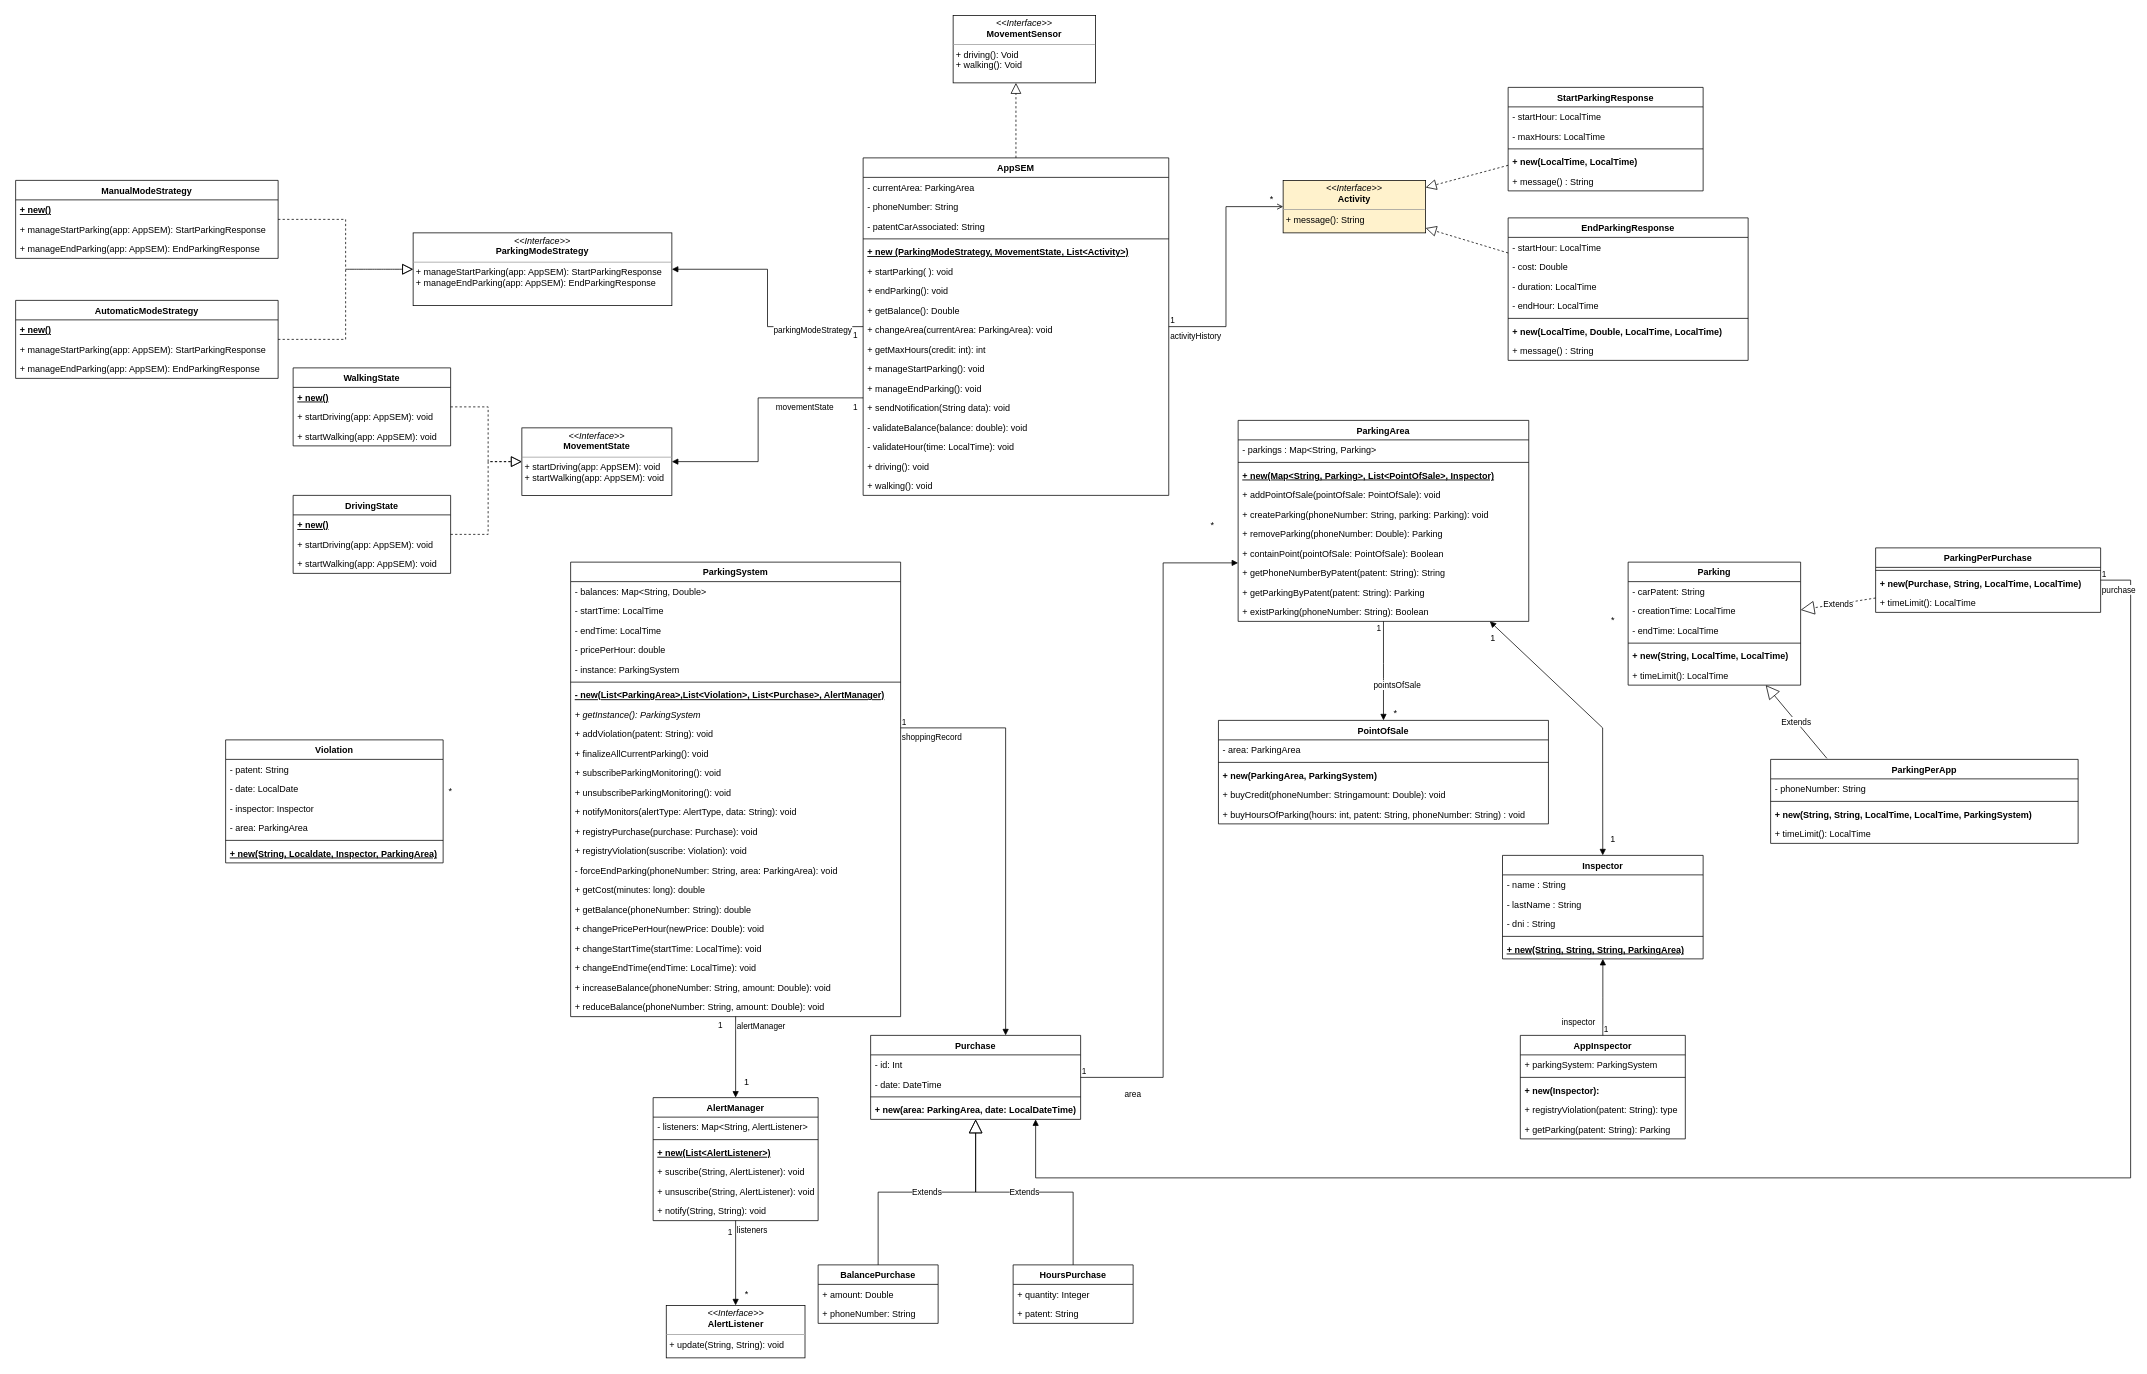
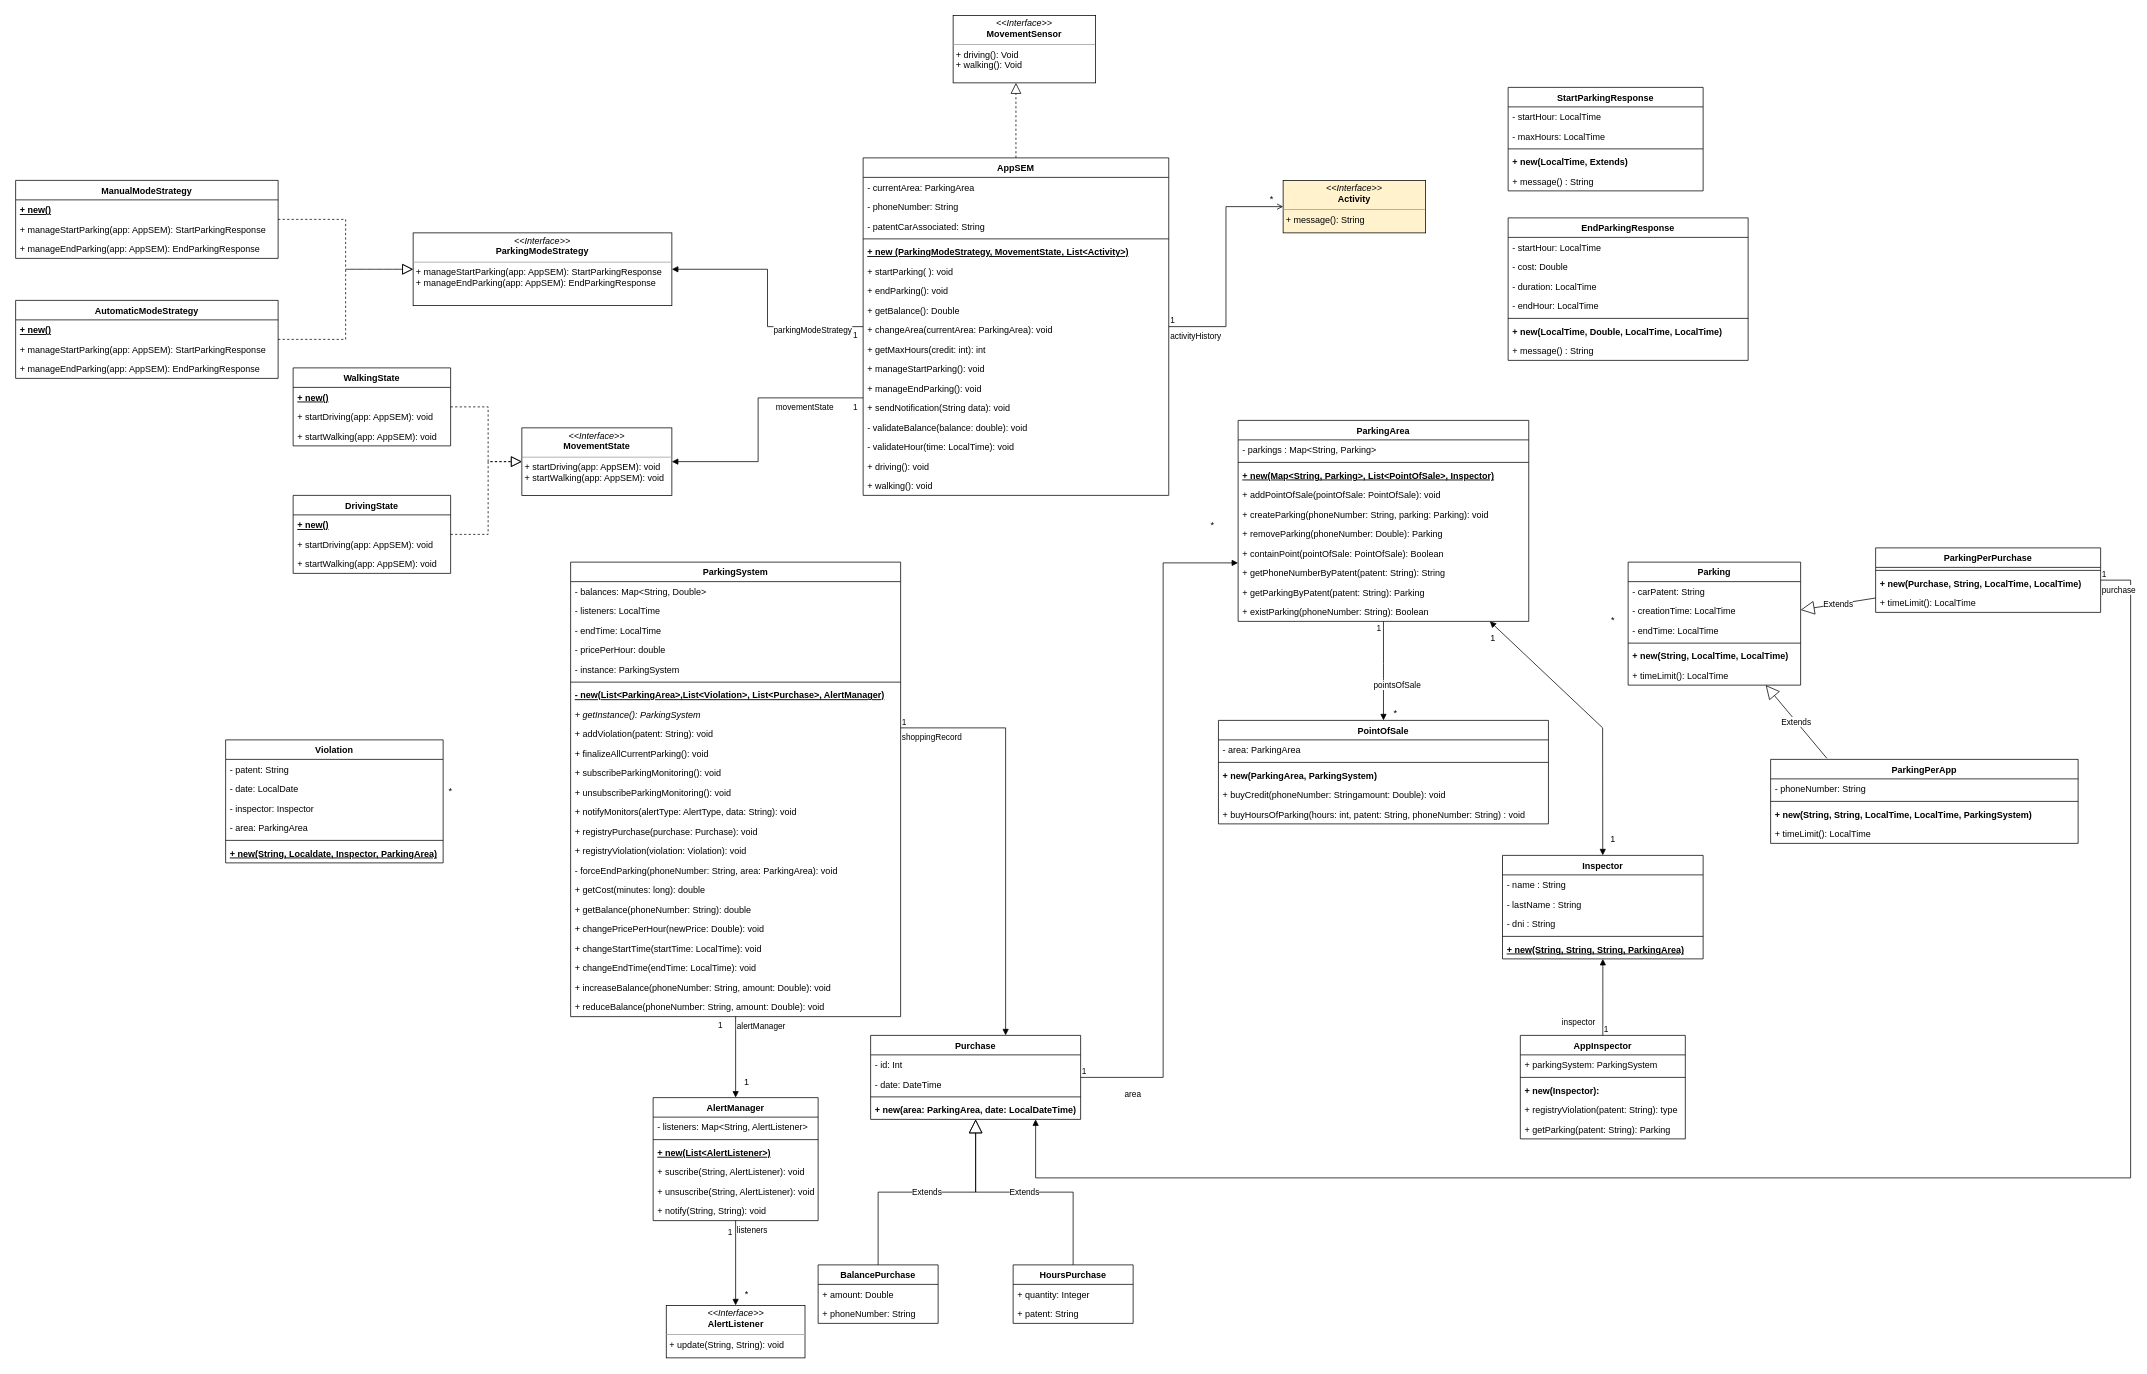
(1572, 162) -> (1569, 162)
(1471, 175) -> none
(1470, 242) -> none
(1862, 600) -> (1862, 600)
(623, 611) -> (622, 611)
(674, 851) -> (674, 851)
